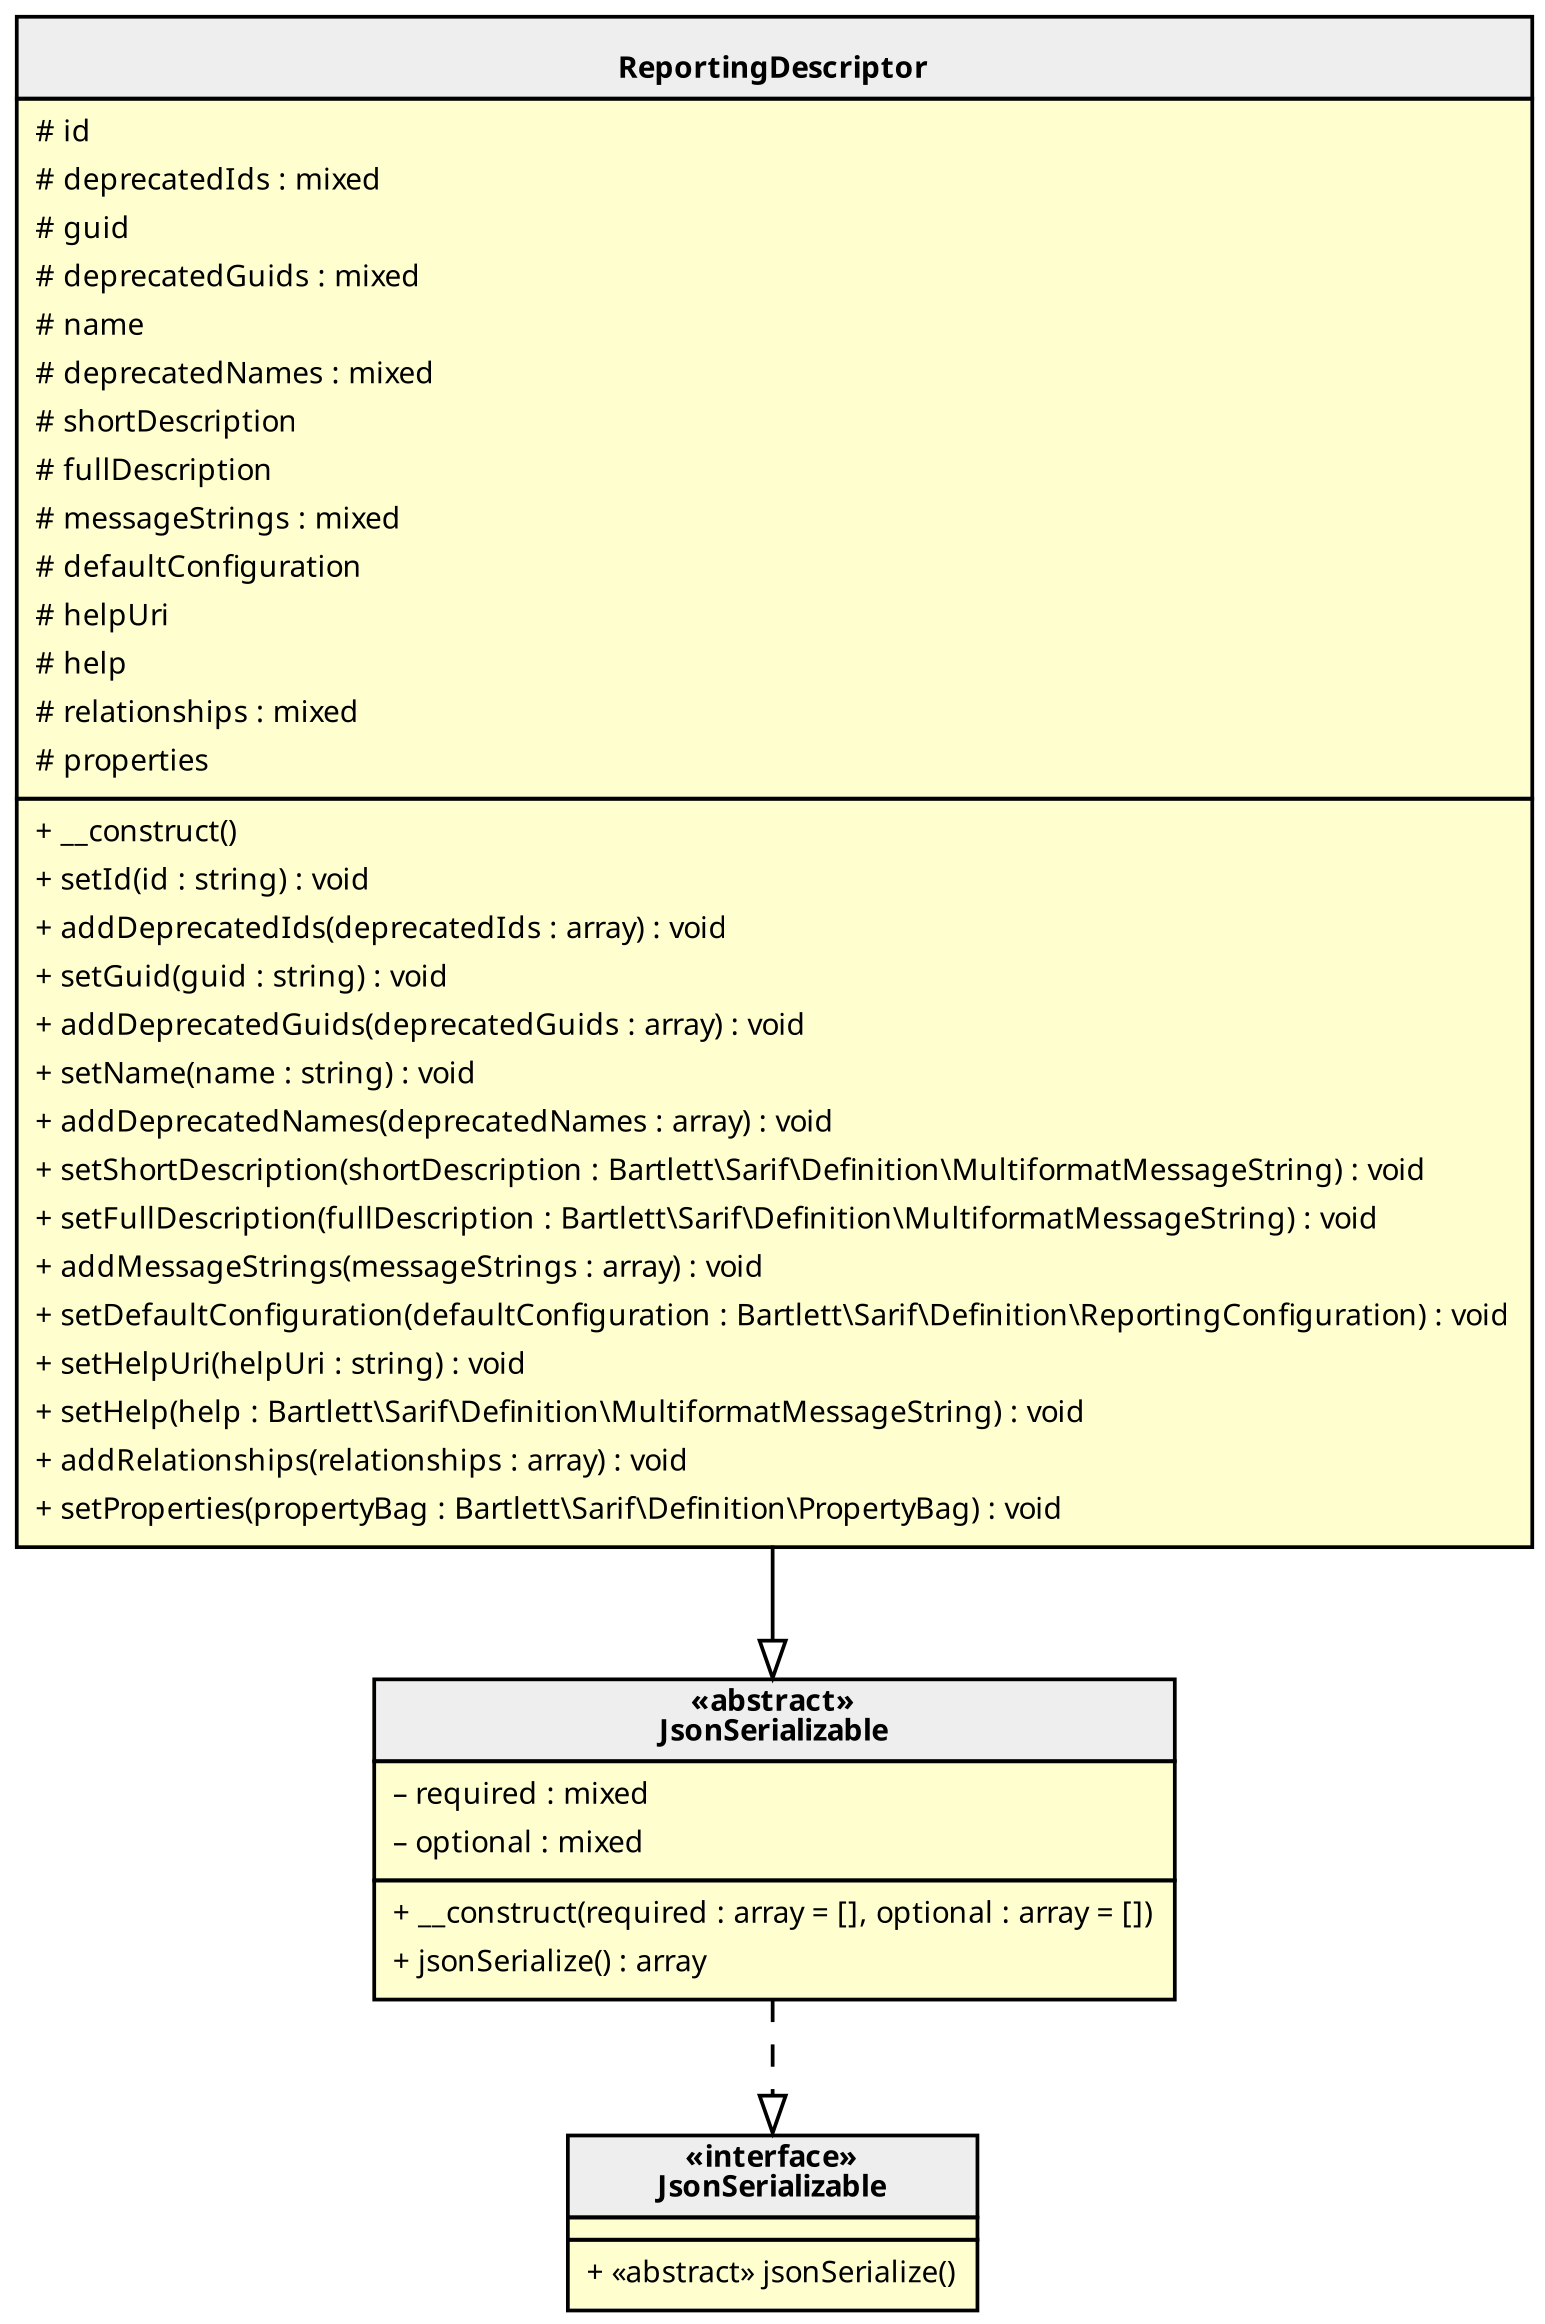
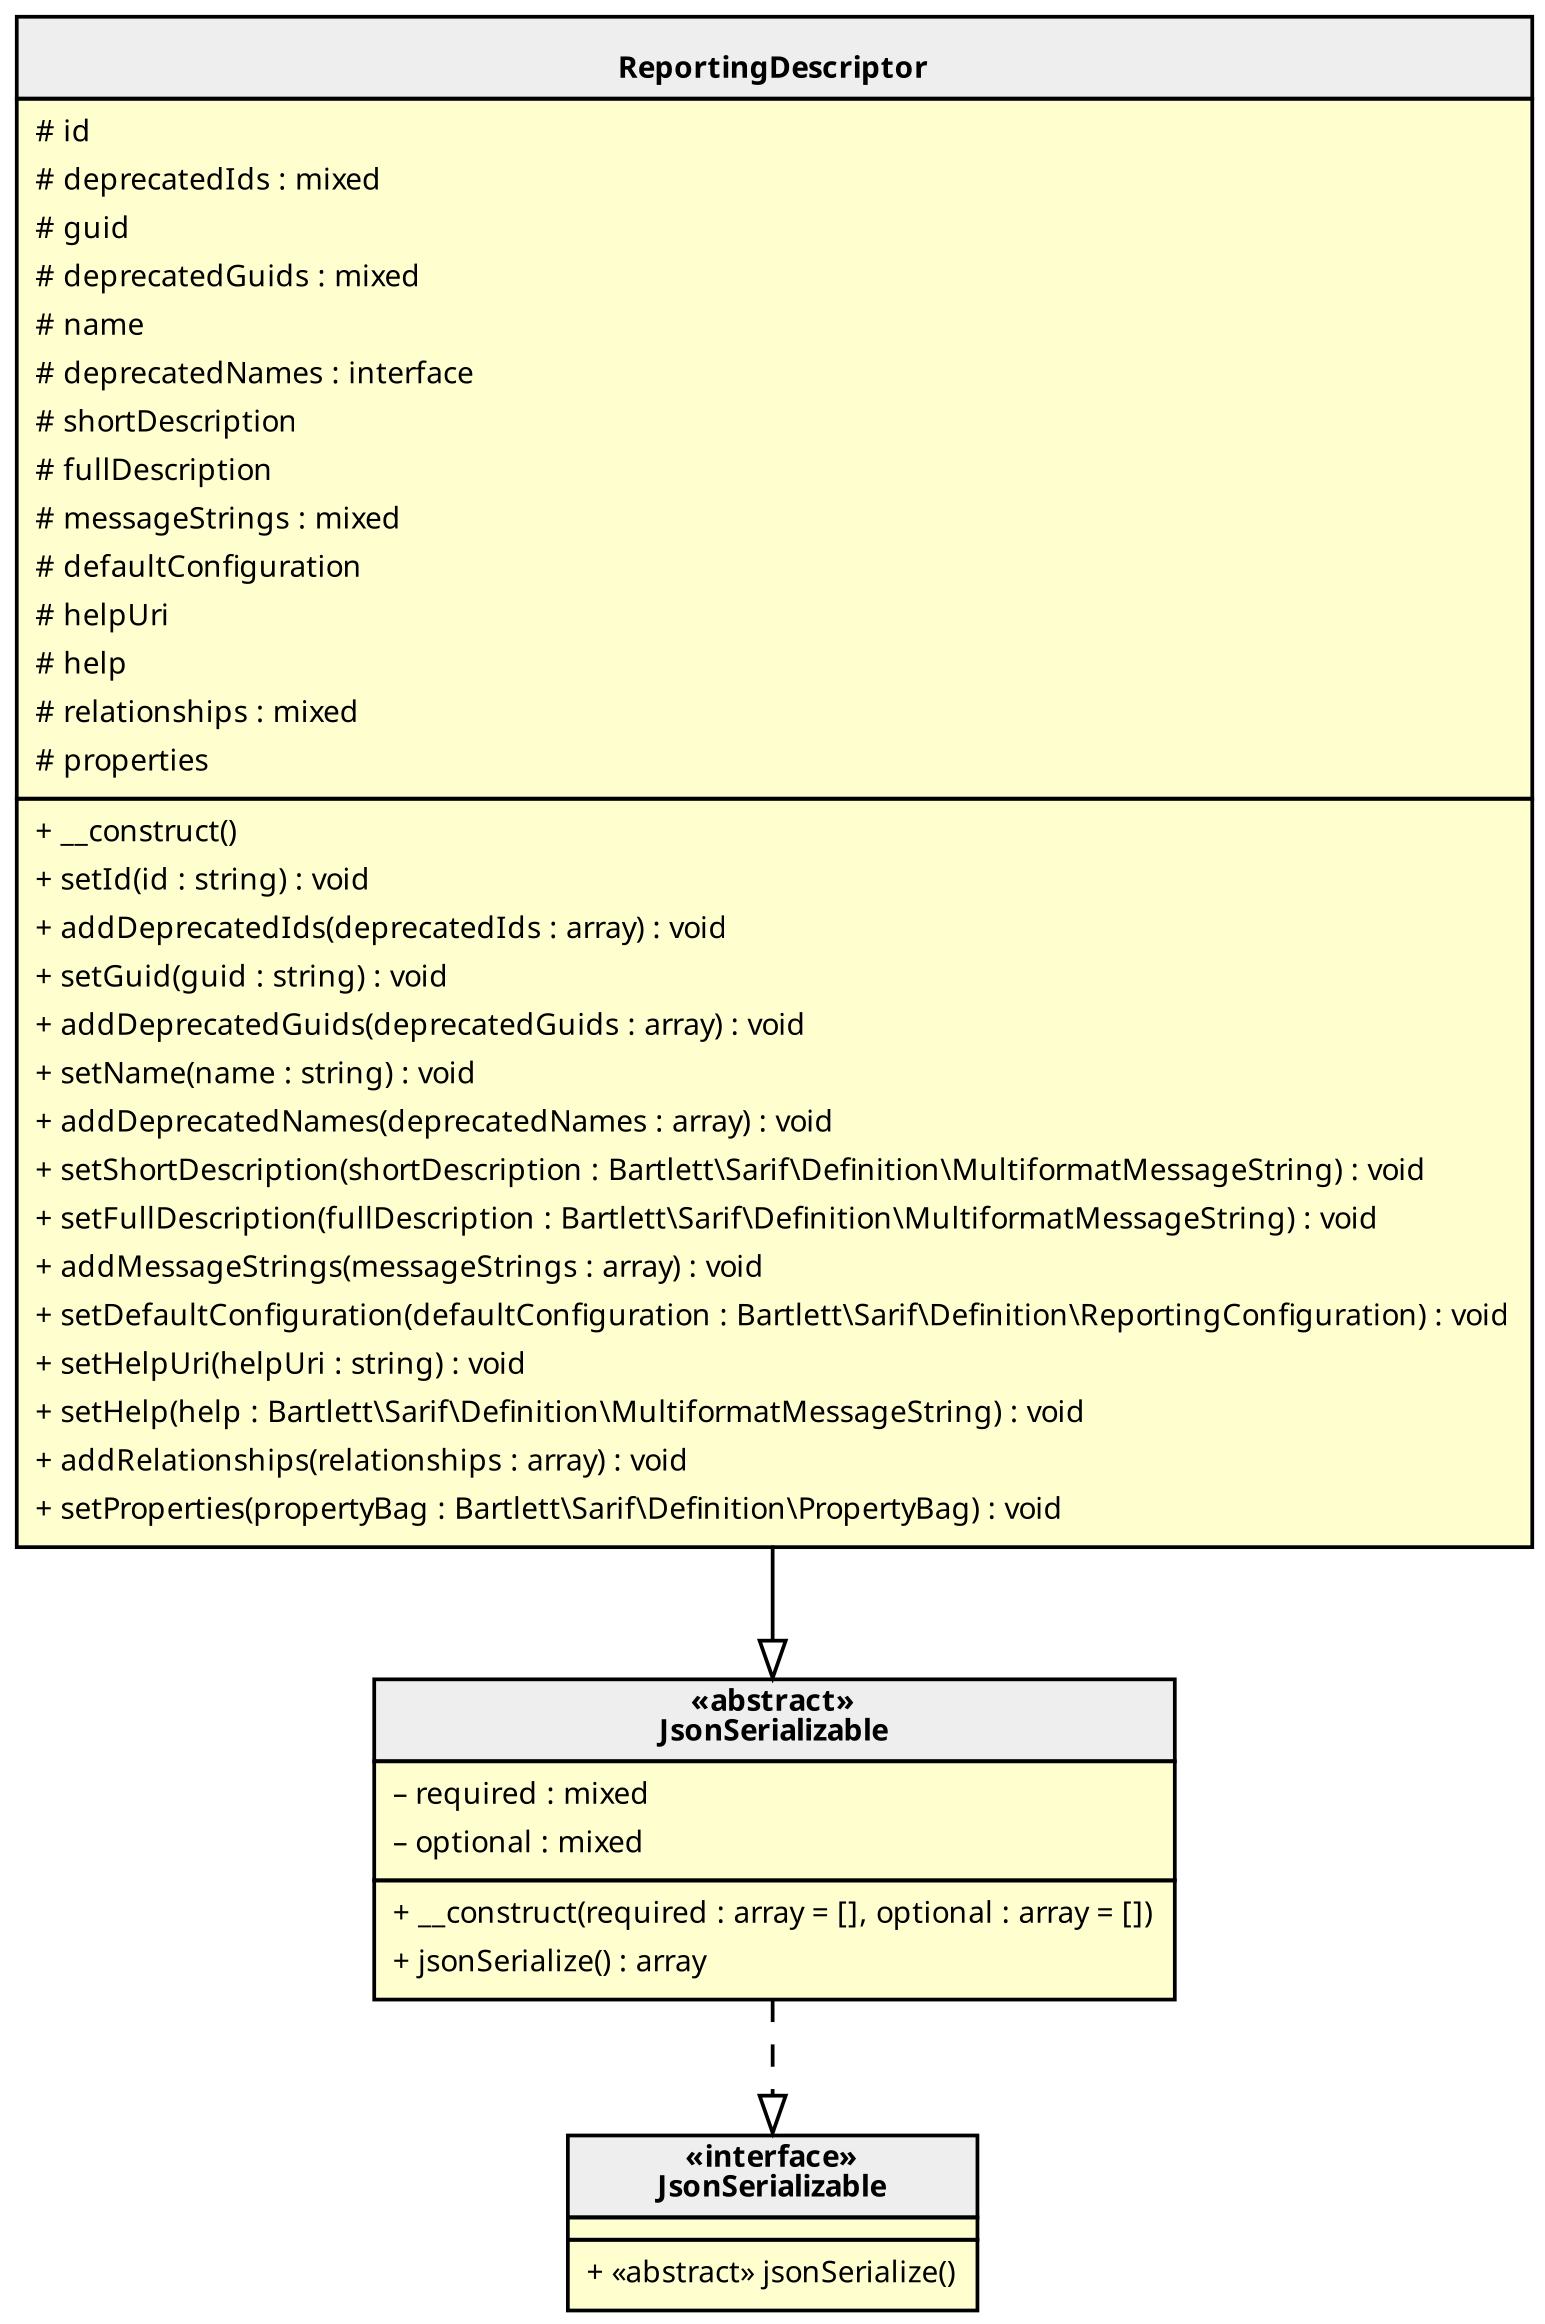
(236, 374) -> (255, 374)
